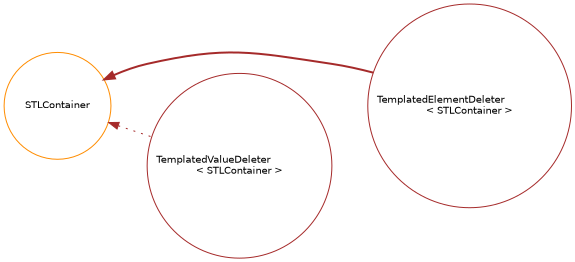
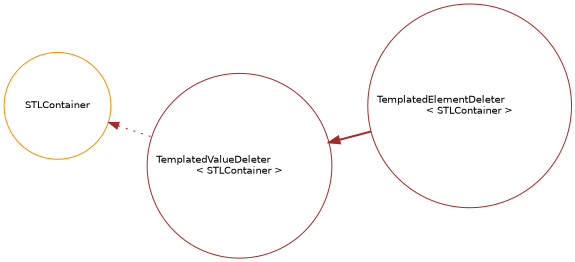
(243, 53) -> (355, 136)
